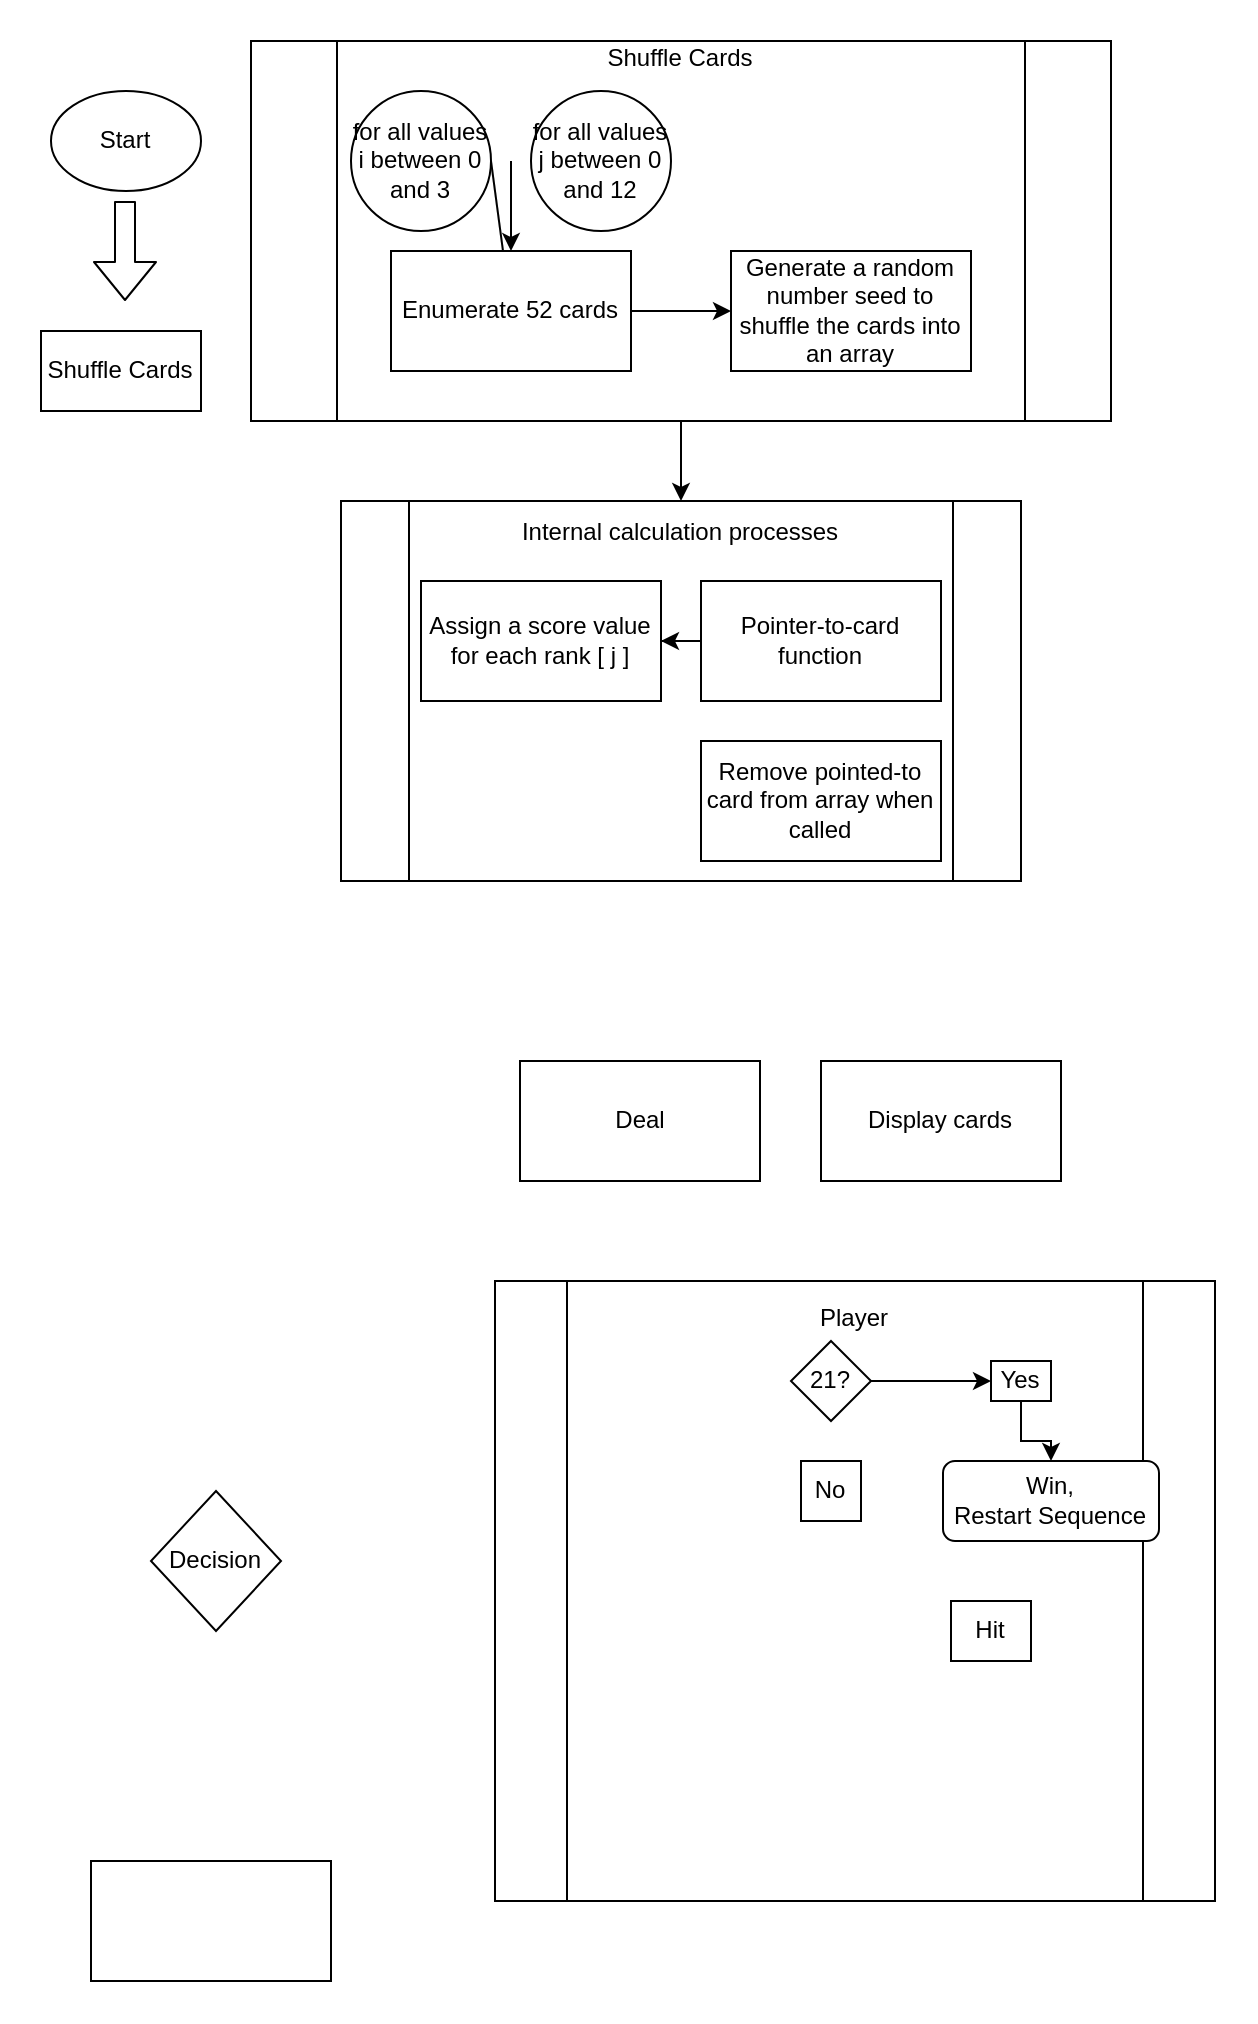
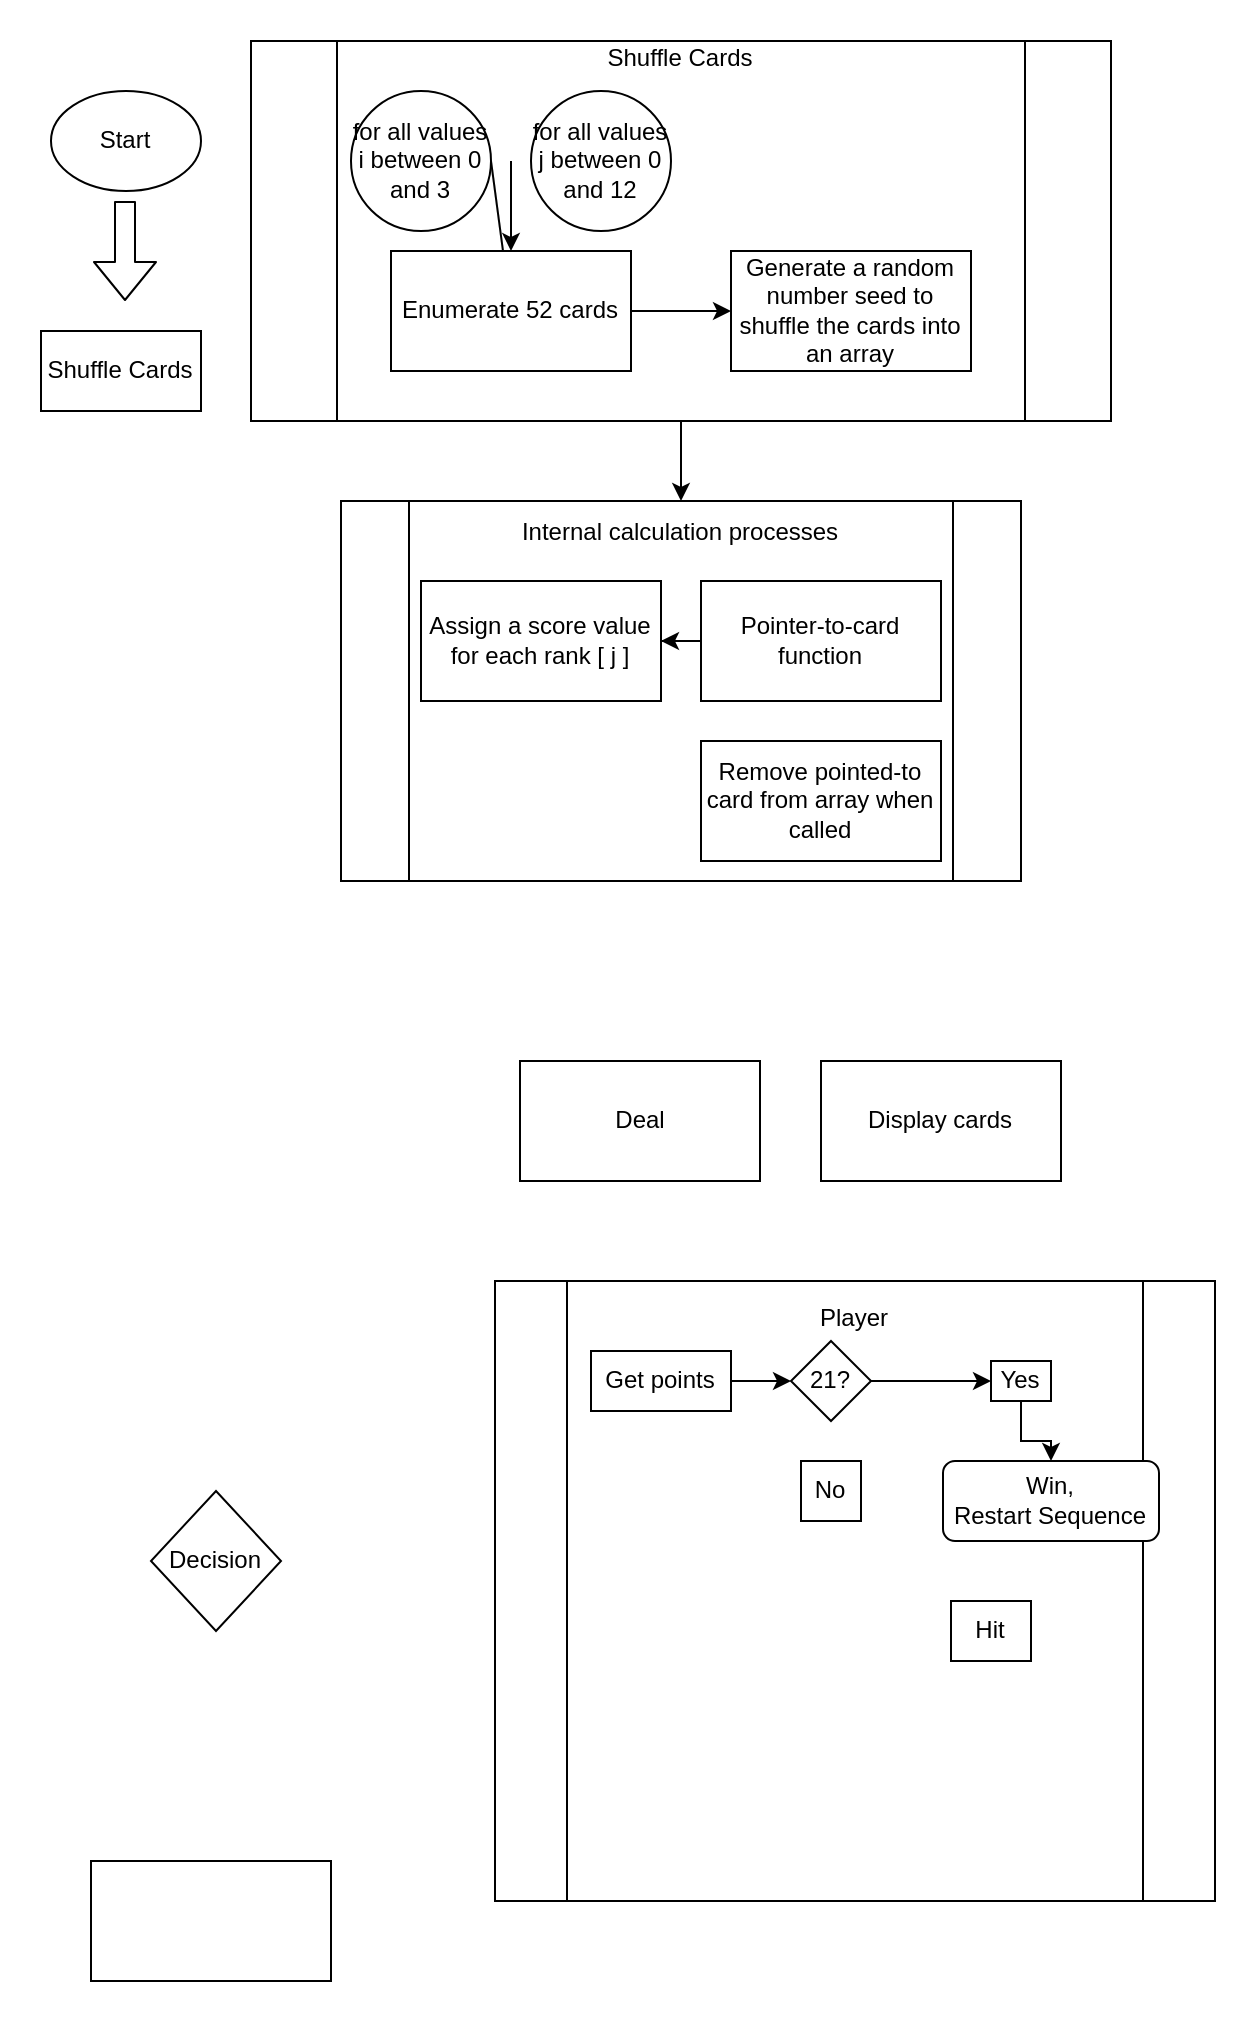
none -> (661, 1381)
none -> (768, 1381)
